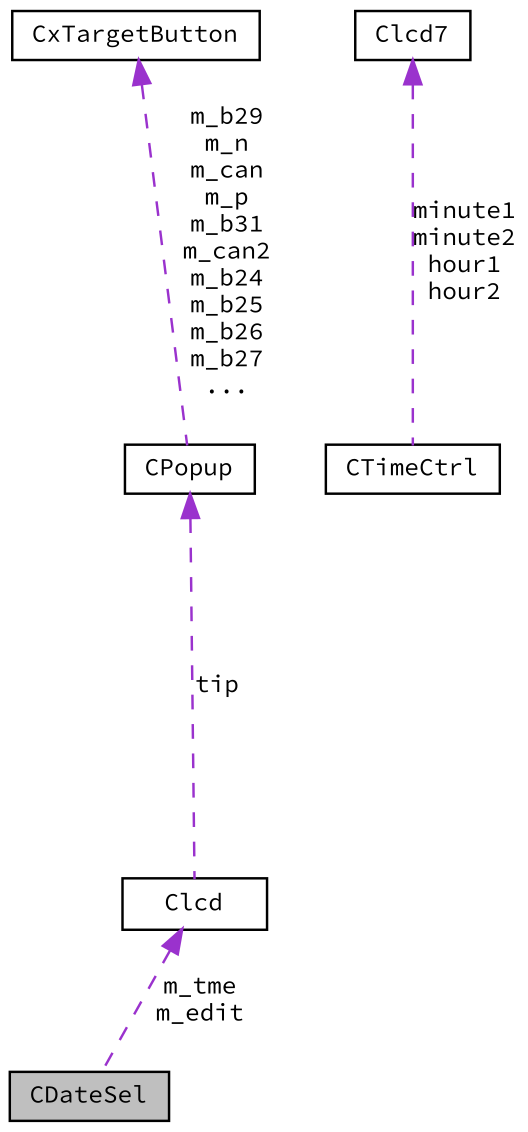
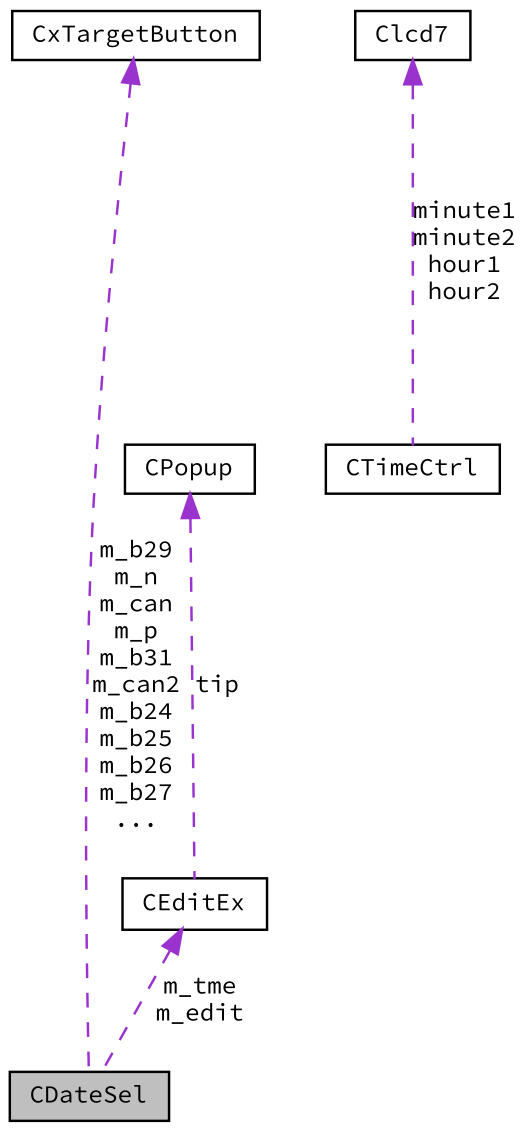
(165, 265) -> (90, 577)
(195, 904) -> (195, 904)
